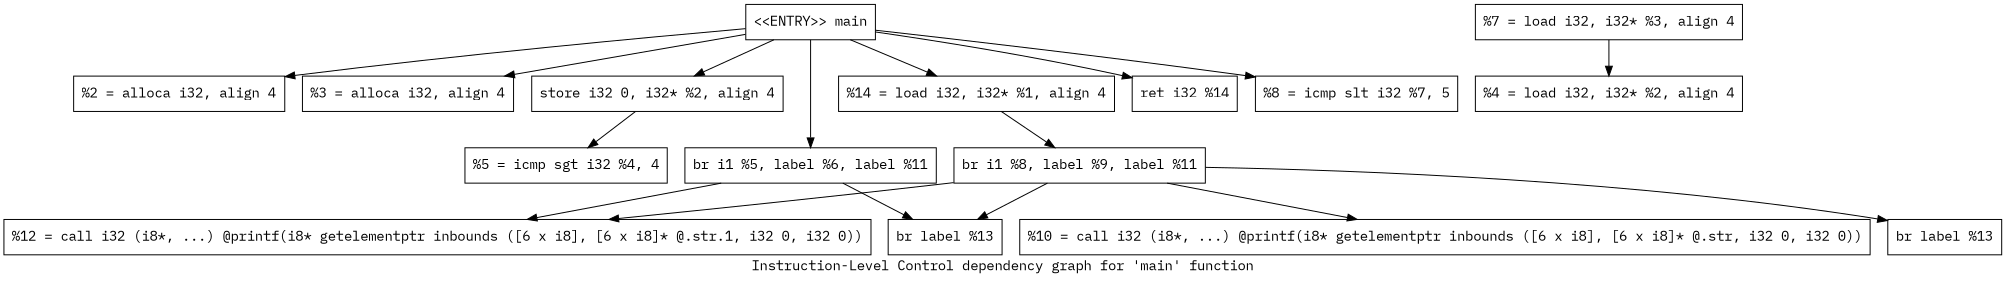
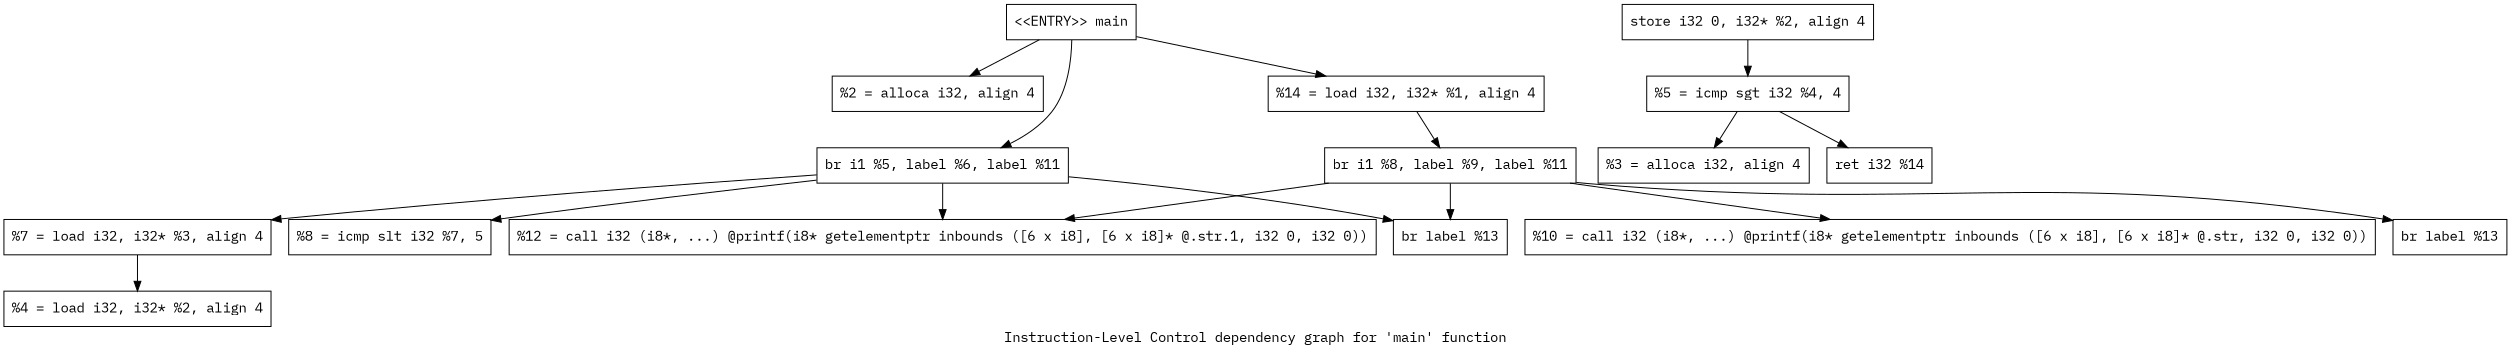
(999, 52) -> (1809, 127)
(1061, 52) -> (659, 199)
(630, 54) -> (1728, 125)
(739, 56) -> none
none -> (549, 195)
